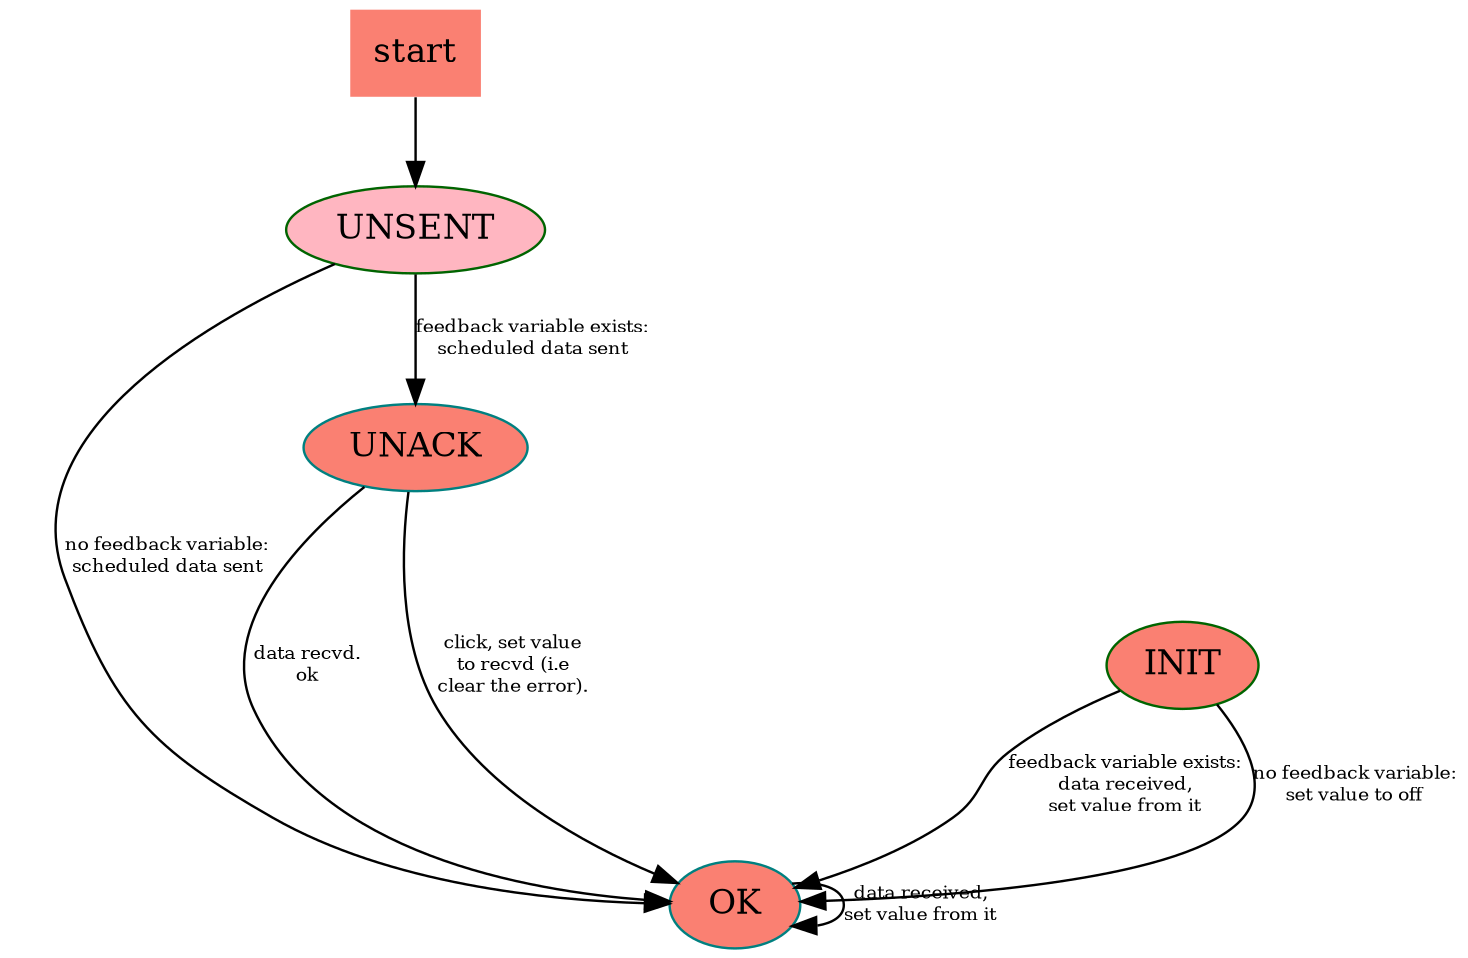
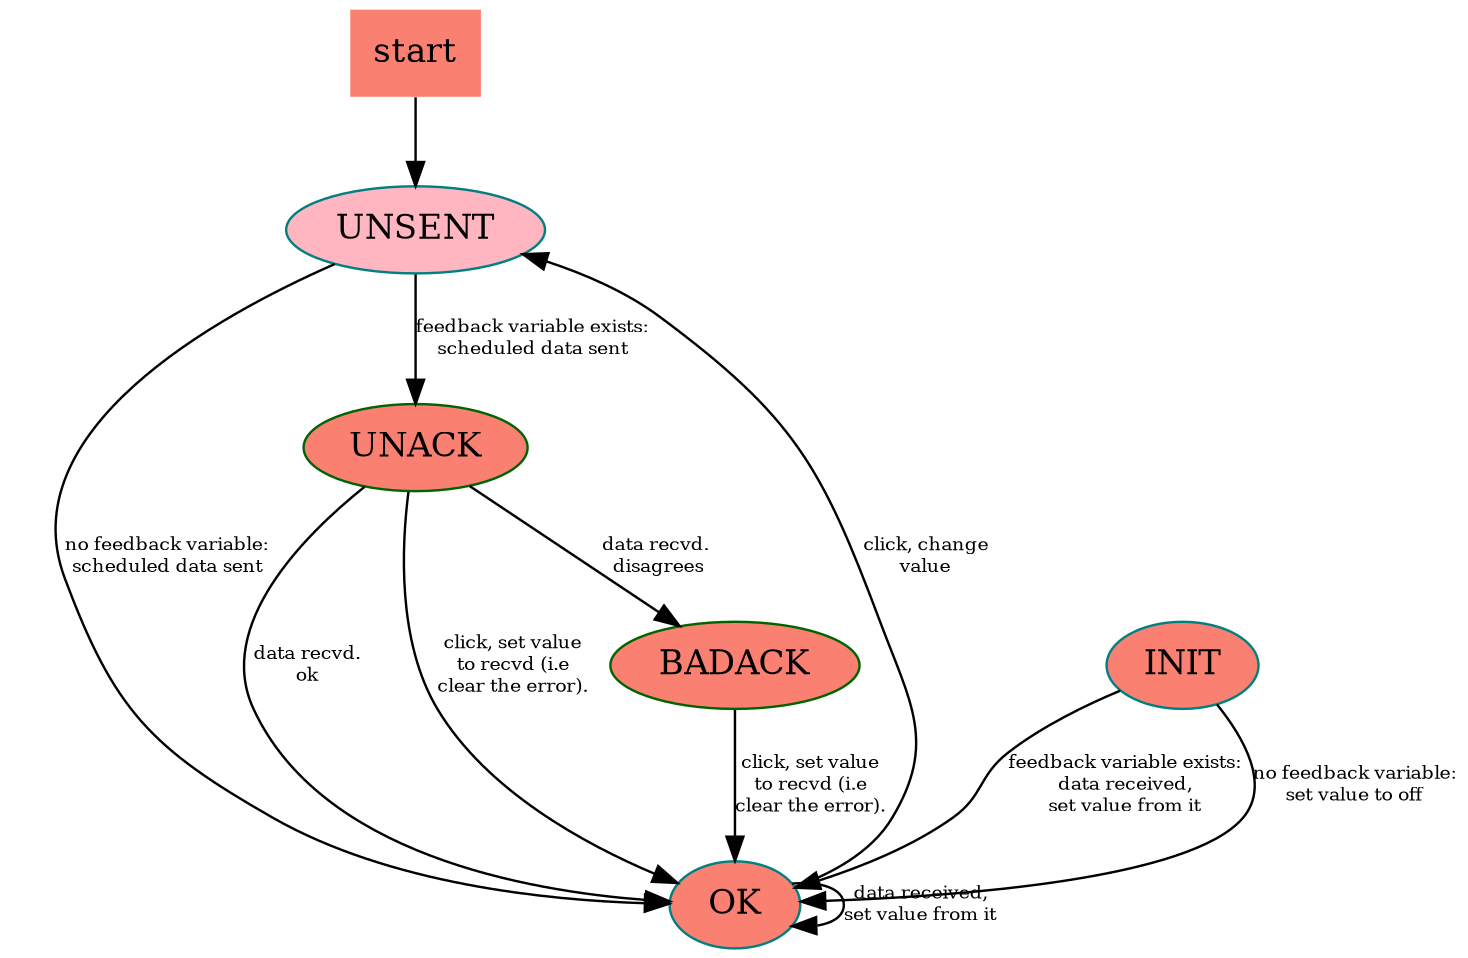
(416, 230) -> (416, 230)
(416, 448) -> (416, 448)
none -> (846, 537)
none -> (735, 665)
(1183, 665) -> (1183, 665)
